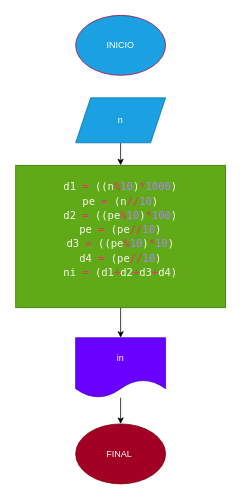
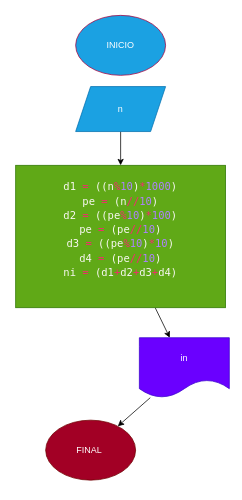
(120, 120) -> (120, 109)
(120, 368) -> (184, 368)
(120, 454) -> (90, 450)
